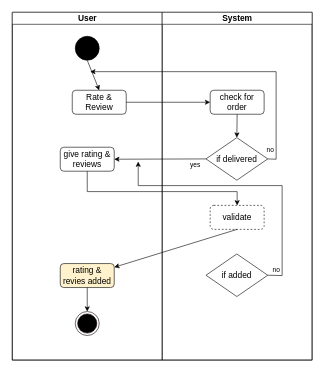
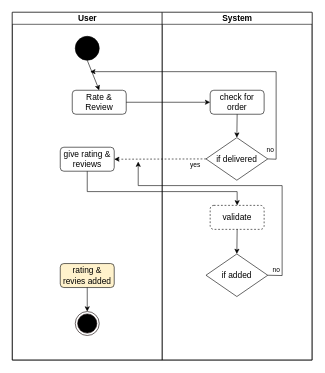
(164, 159) -> (164, 159)
(177, 248) -> (237, 248)
